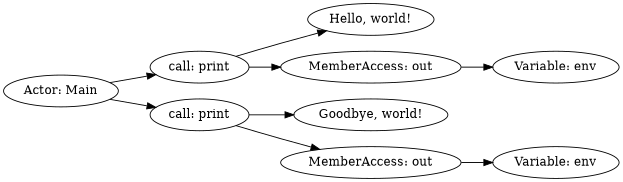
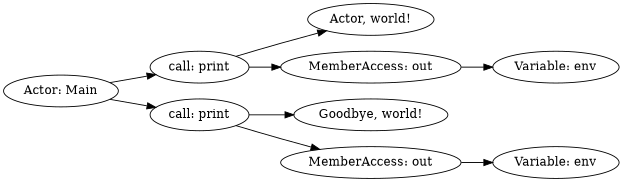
(371, 19) -> (371, 19)
